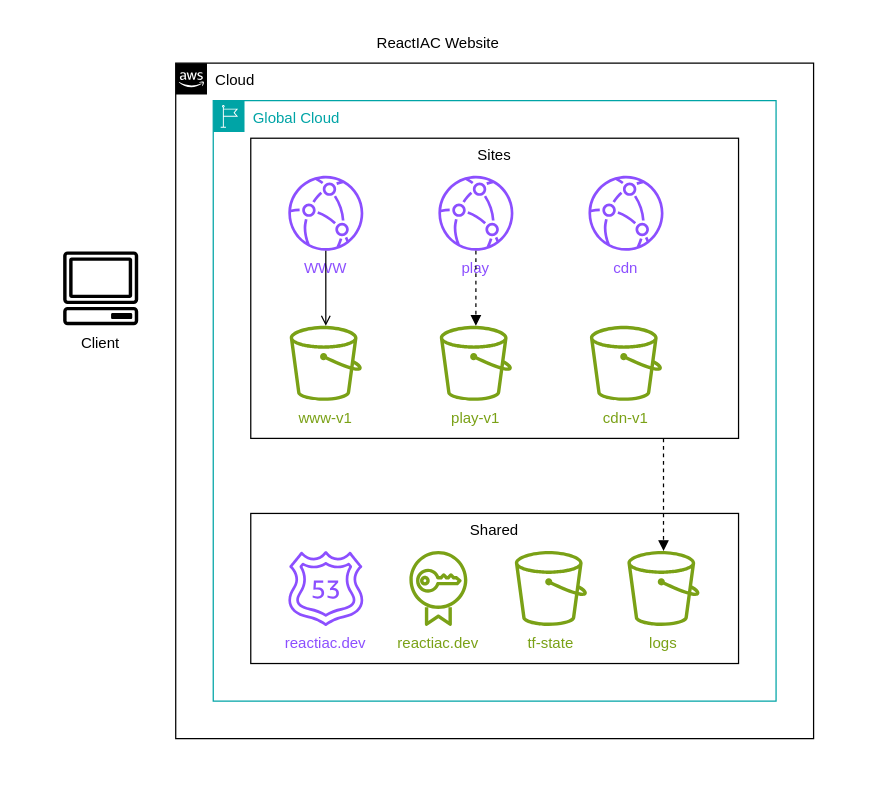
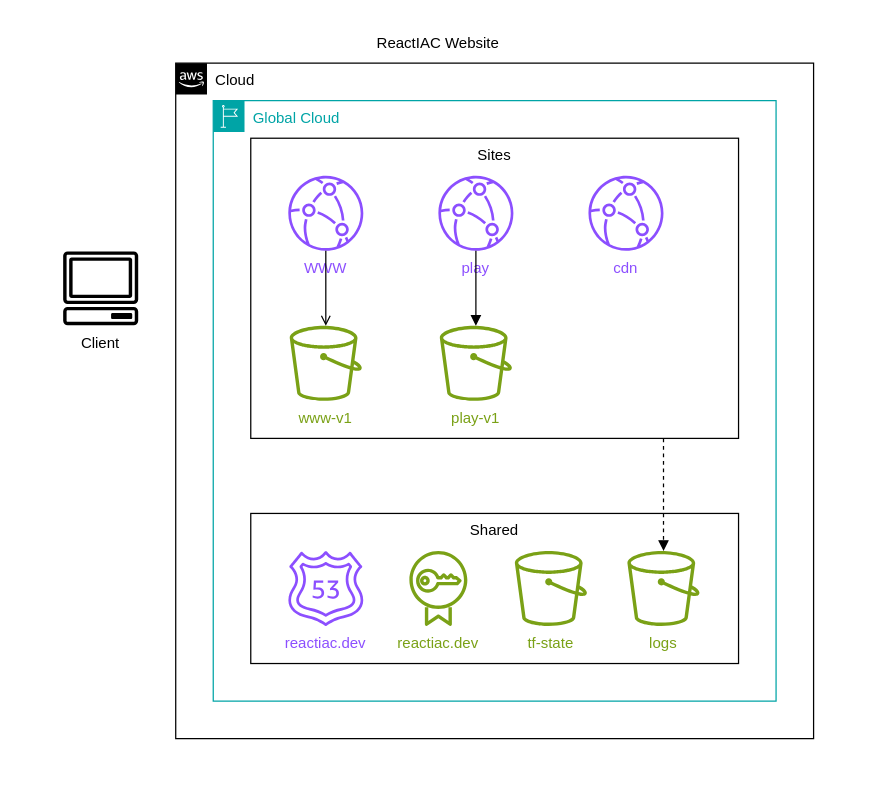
(476, 281) -> (476, 281)
(626, 363) -> none
